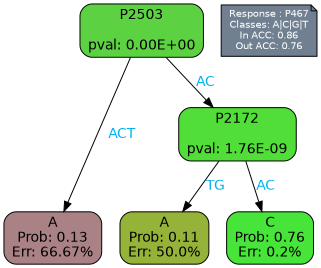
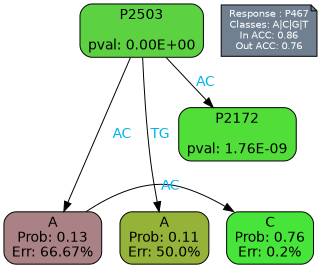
(122, 134) -> (122, 134)
(204, 182) -> (147, 130)
(252, 182) -> (147, 186)
